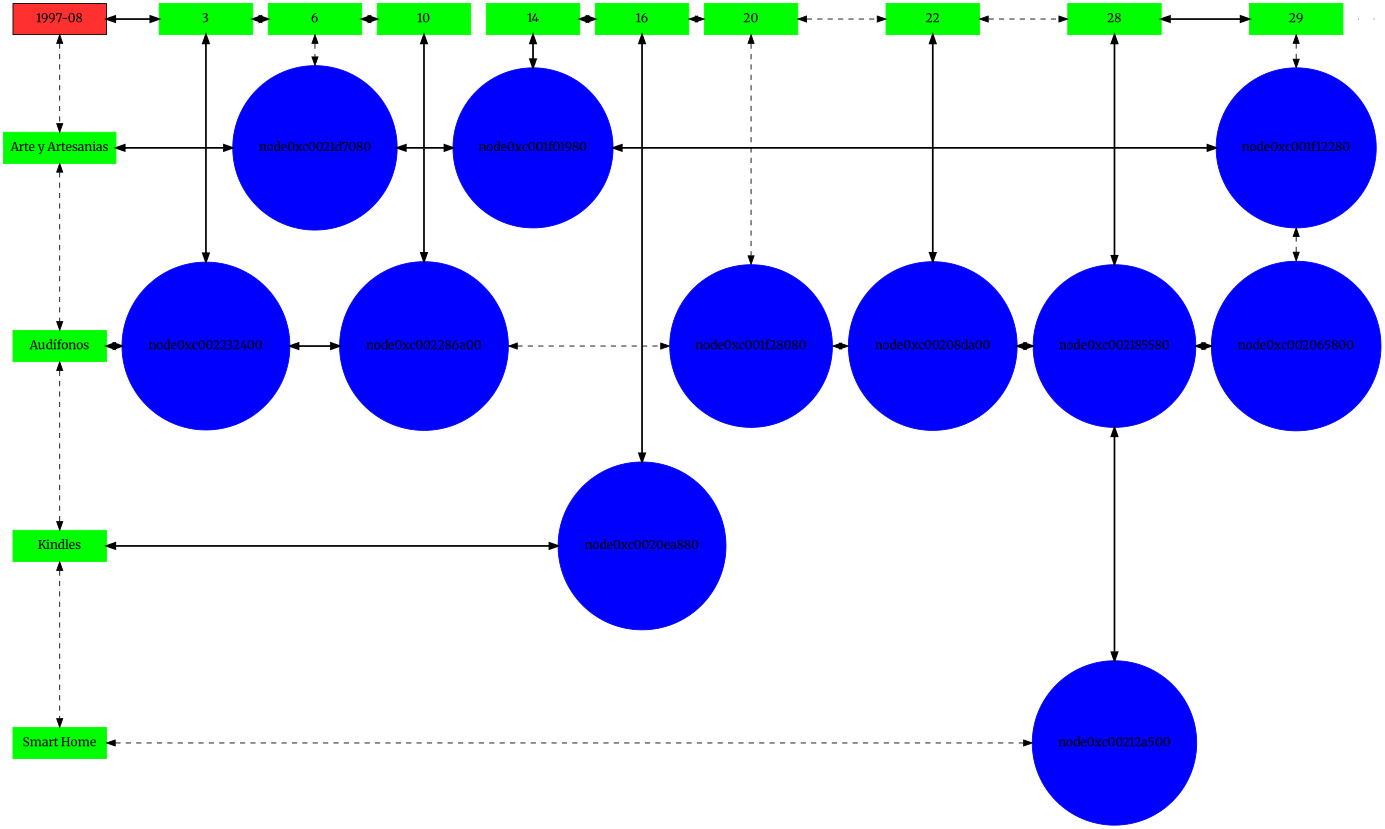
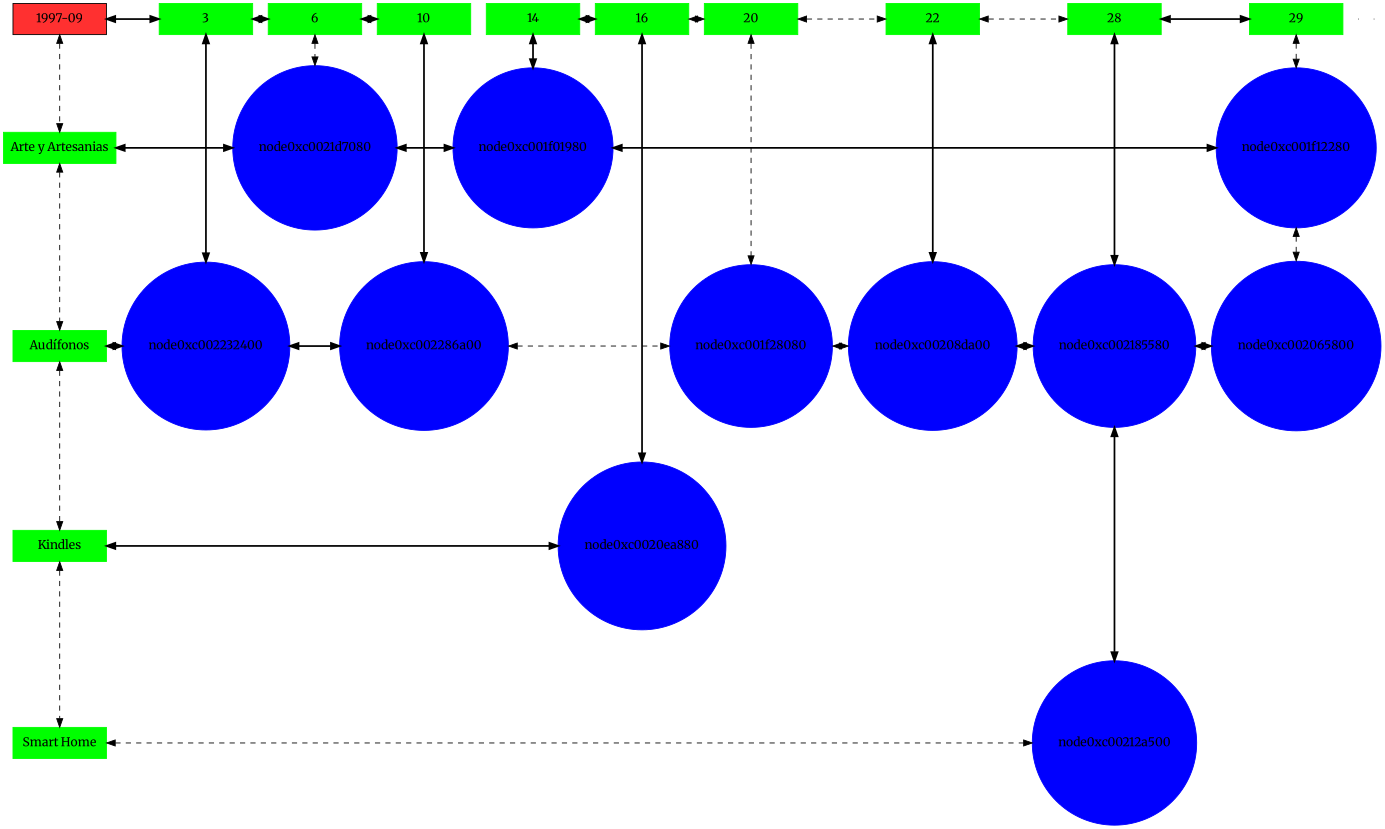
(60, 19) -> (60, 19)
